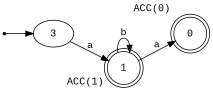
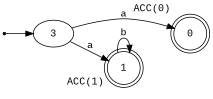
(154, 53) -> (120, 19)
